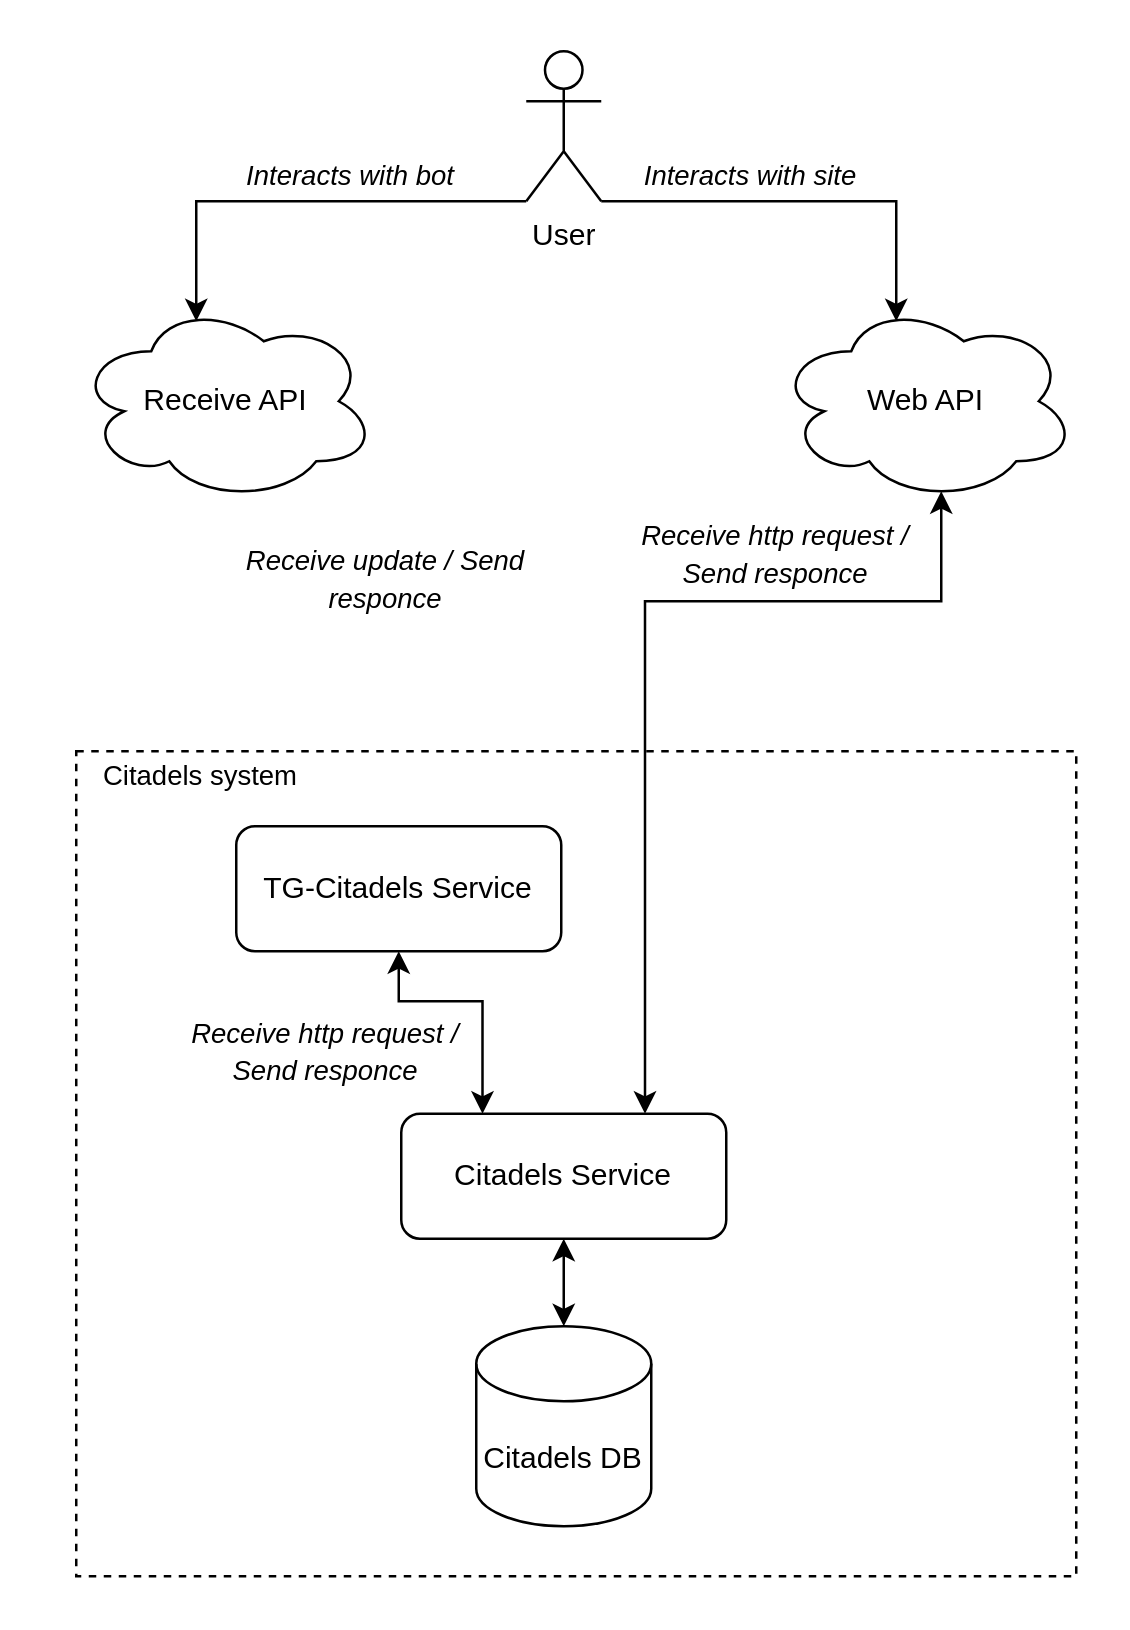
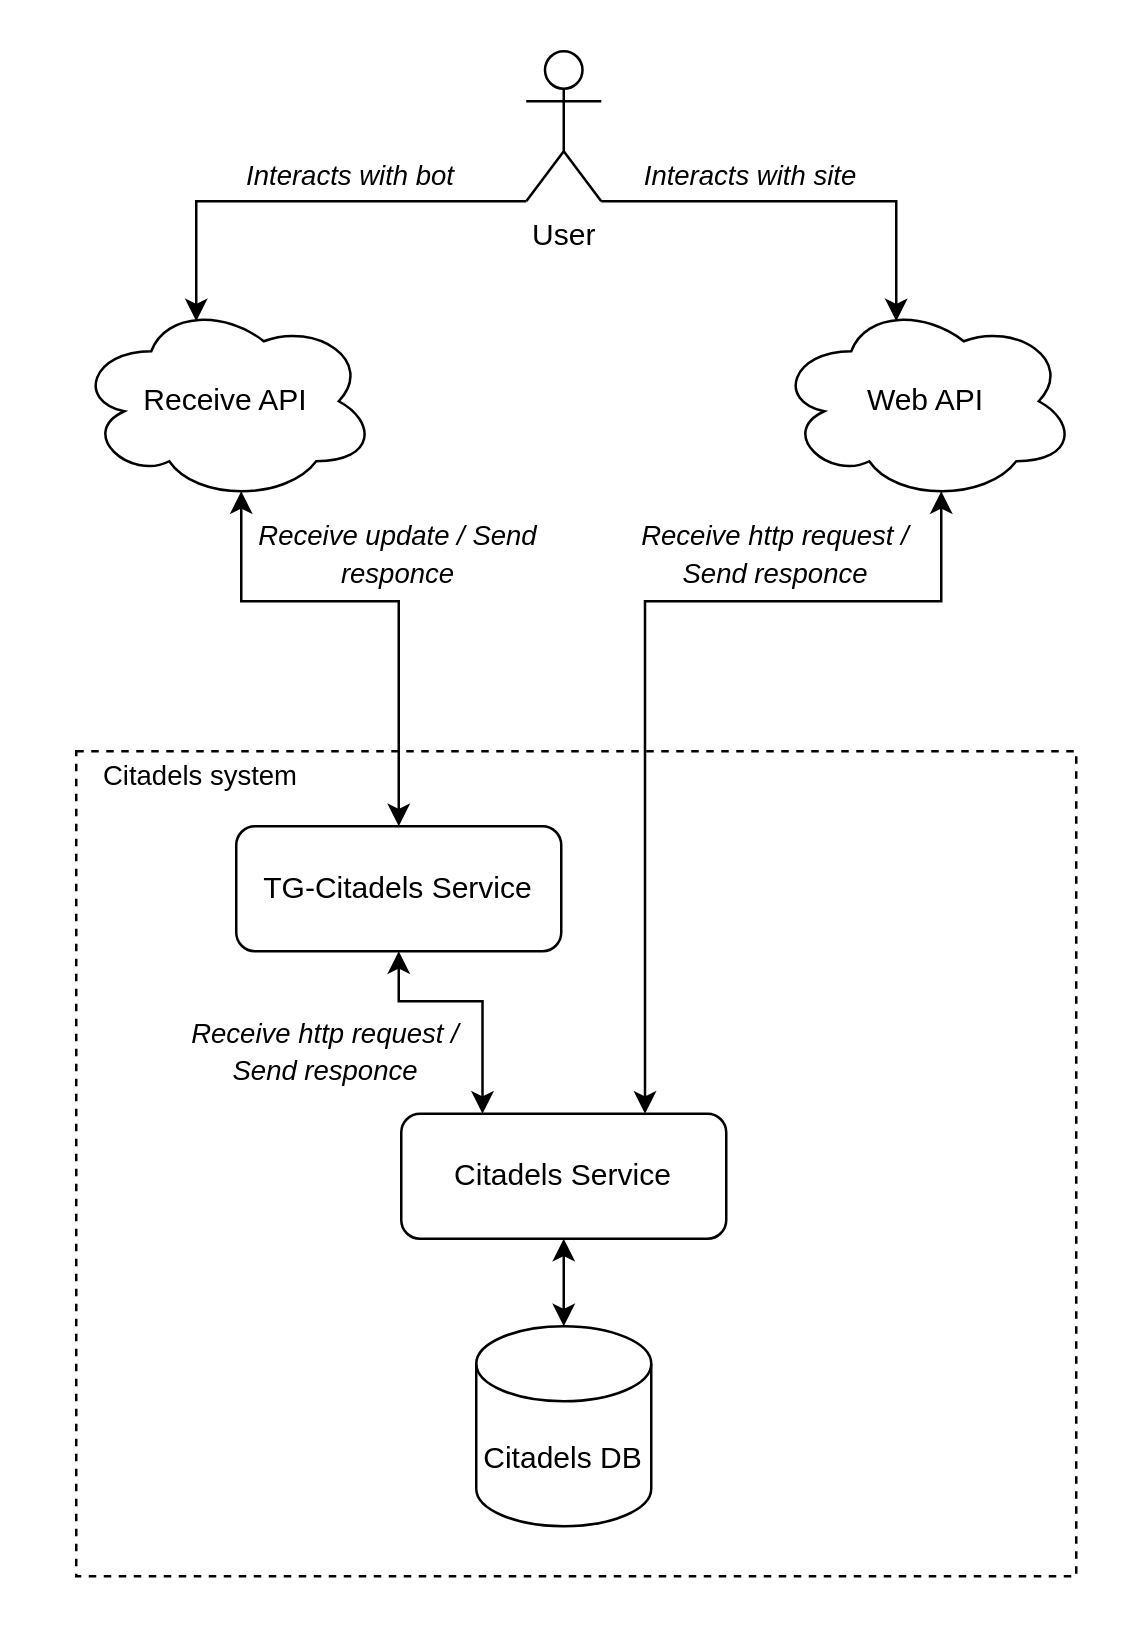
(386, 579) -> (399, 554)
none -> (378, 601)
